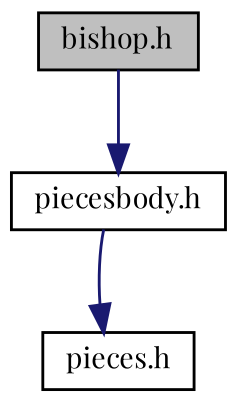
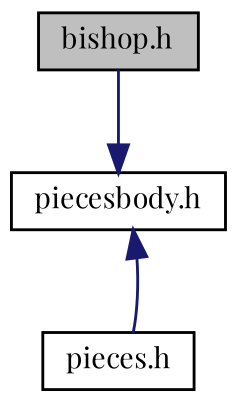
(99, 267) -> (137, 296)
